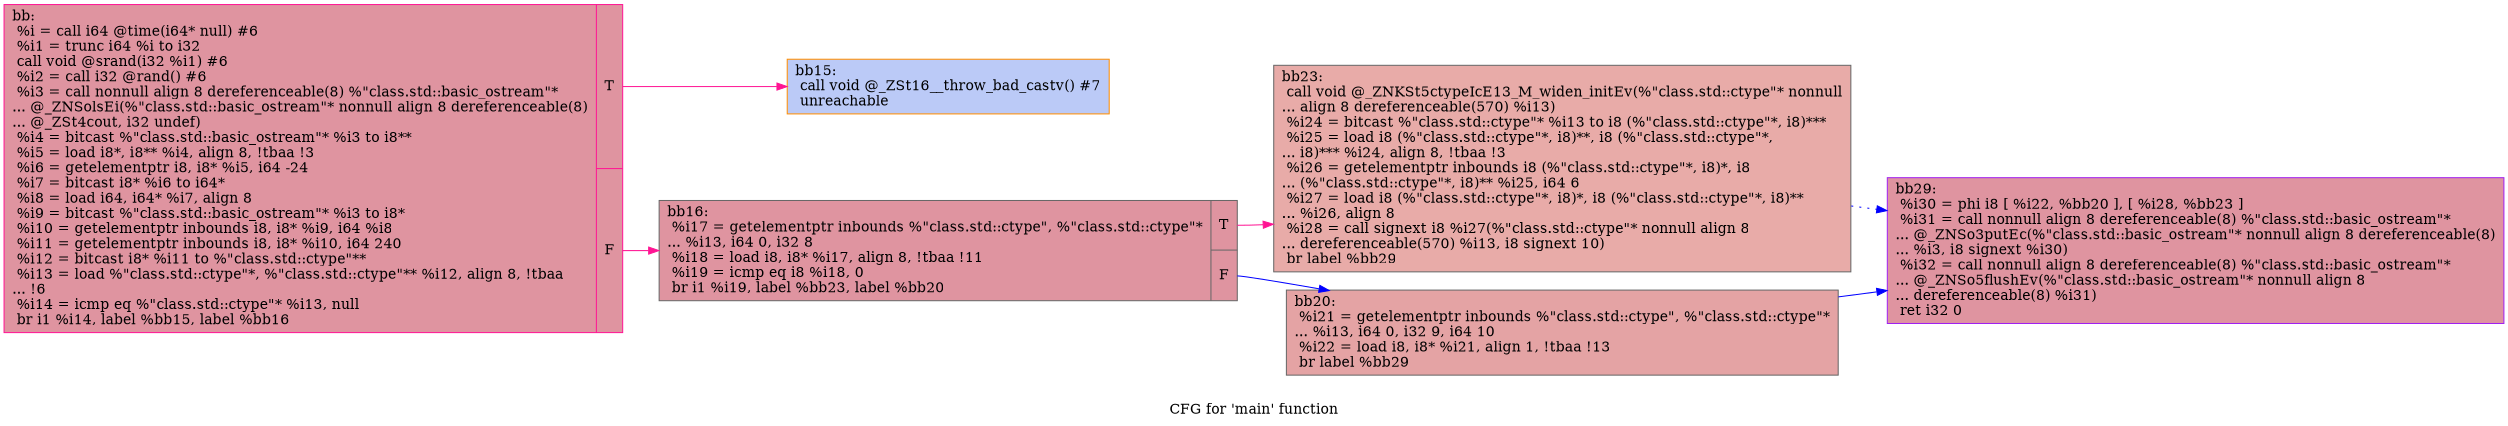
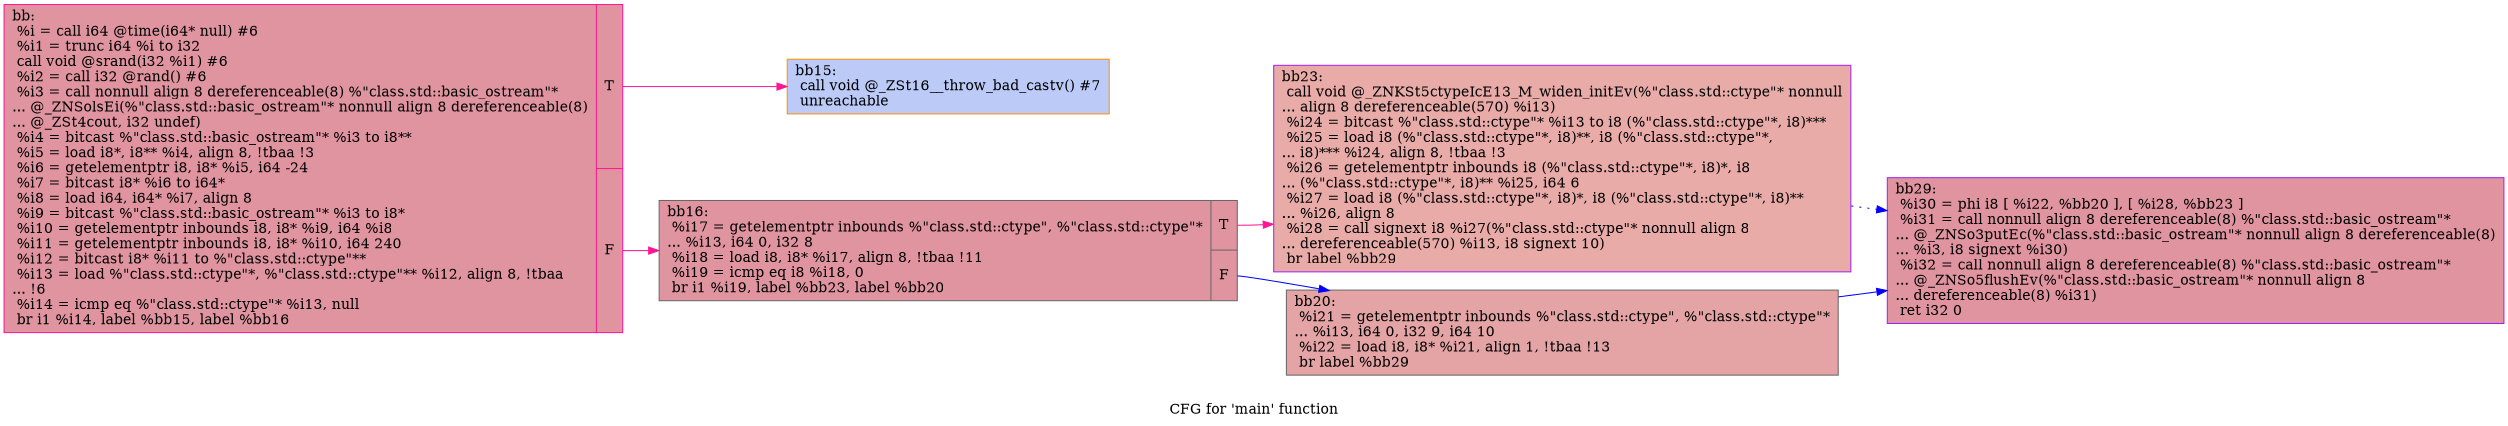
(1562, 169) -> (1562, 169)
